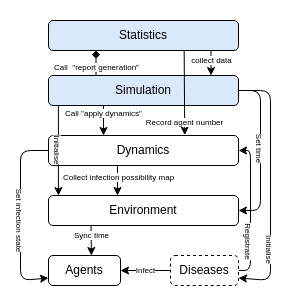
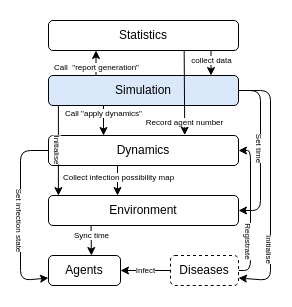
(144, 36) -> (144, 36)
(96, 59) -> (96, 59)
